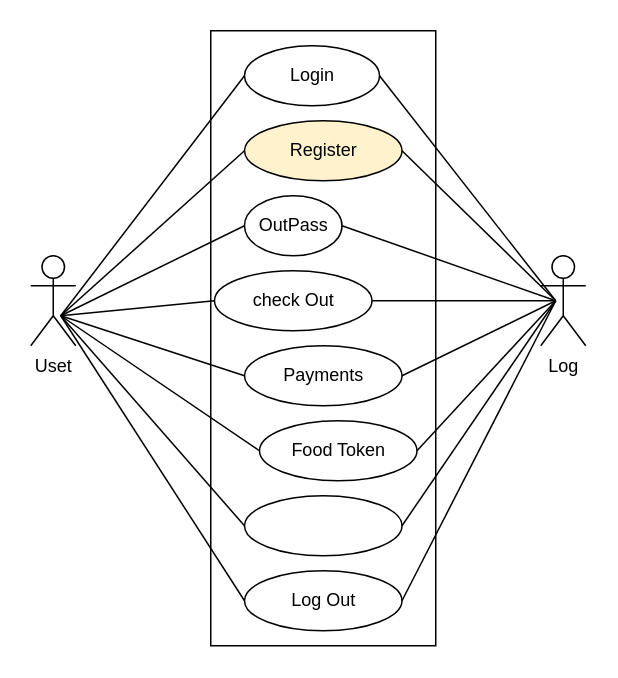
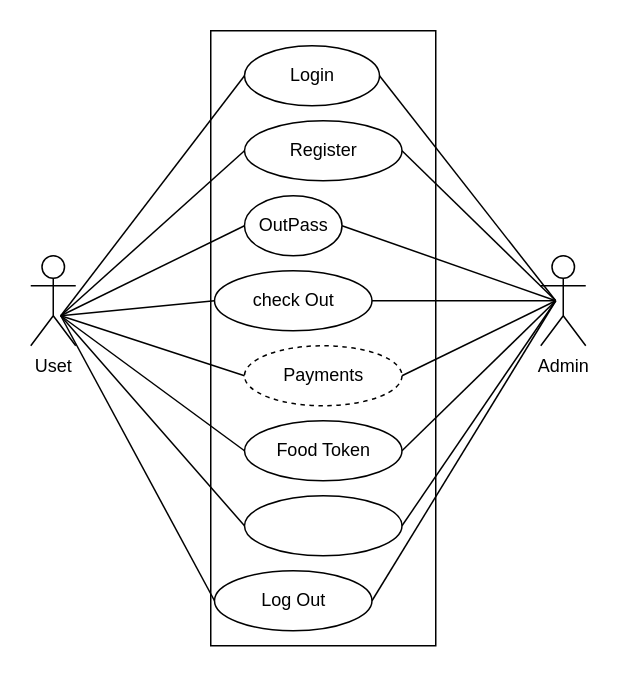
(323, 151) -> (323, 151)
(564, 367) -> (564, 367)
(323, 376) -> (323, 376)
(338, 451) -> (323, 451)
(323, 601) -> (293, 601)
